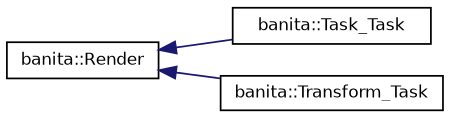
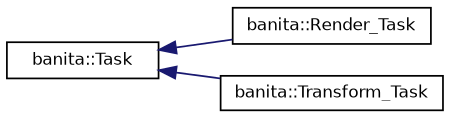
(332, 26) -> (332, 26)
(83, 60) -> (83, 60)
